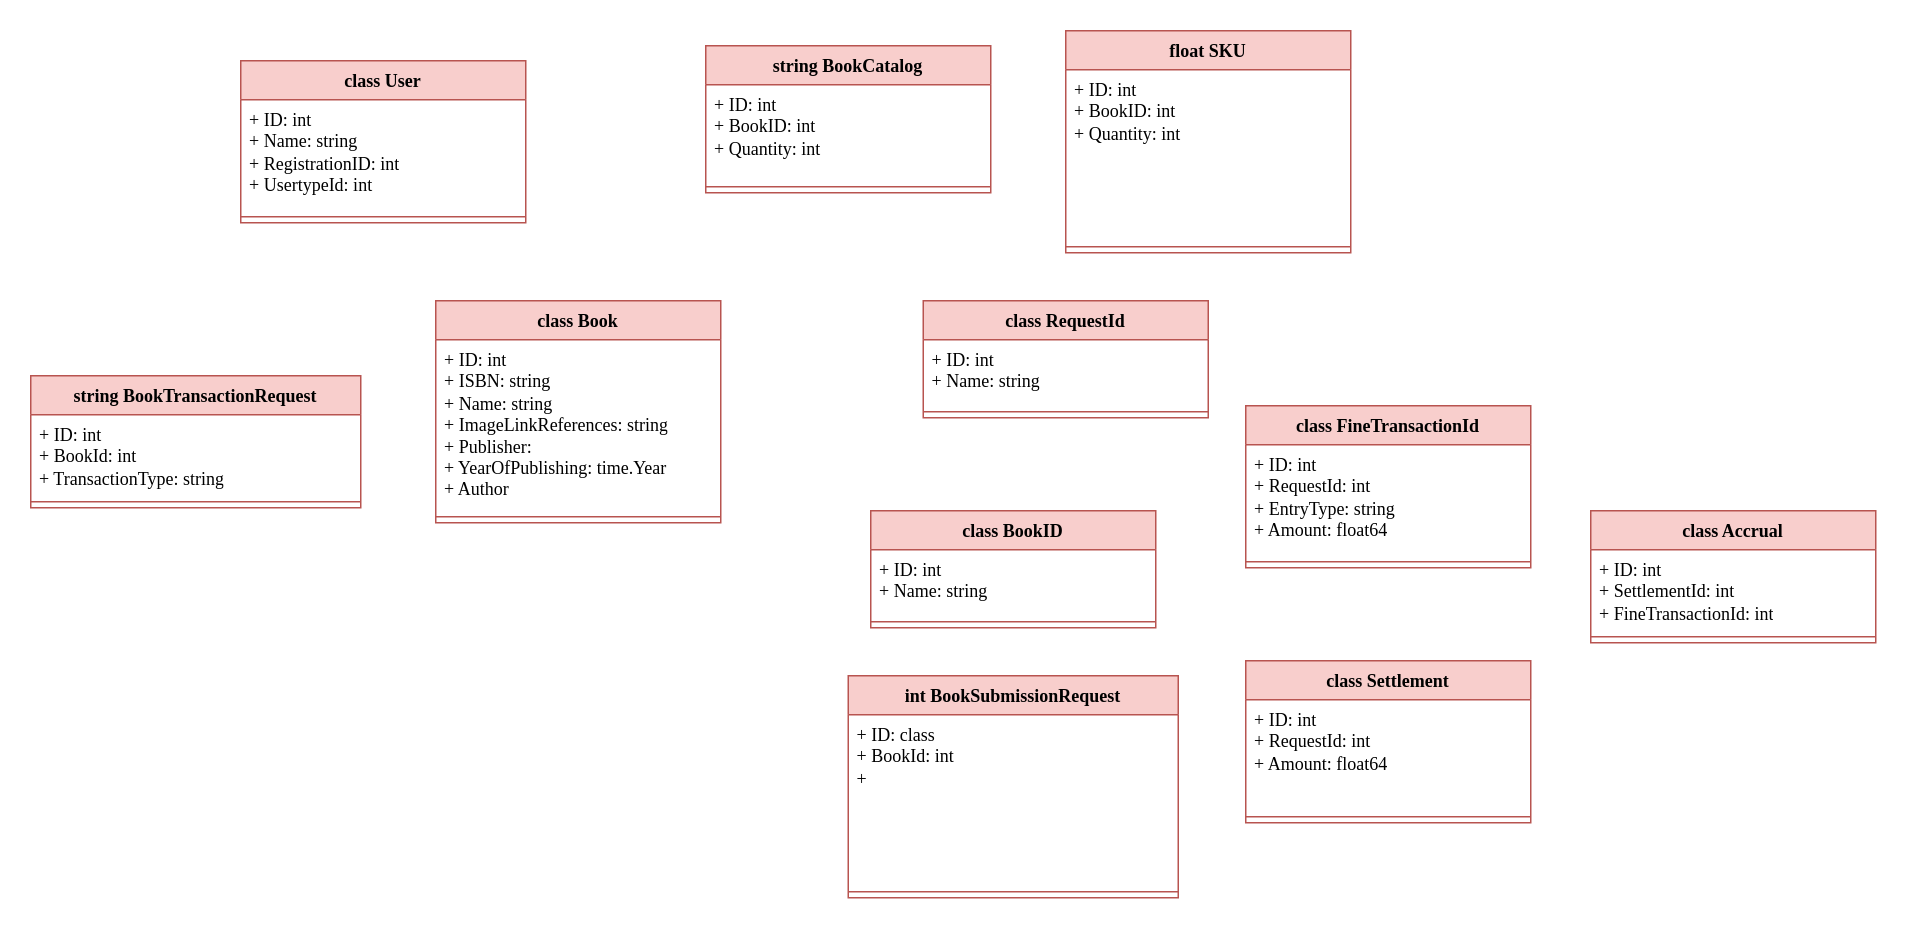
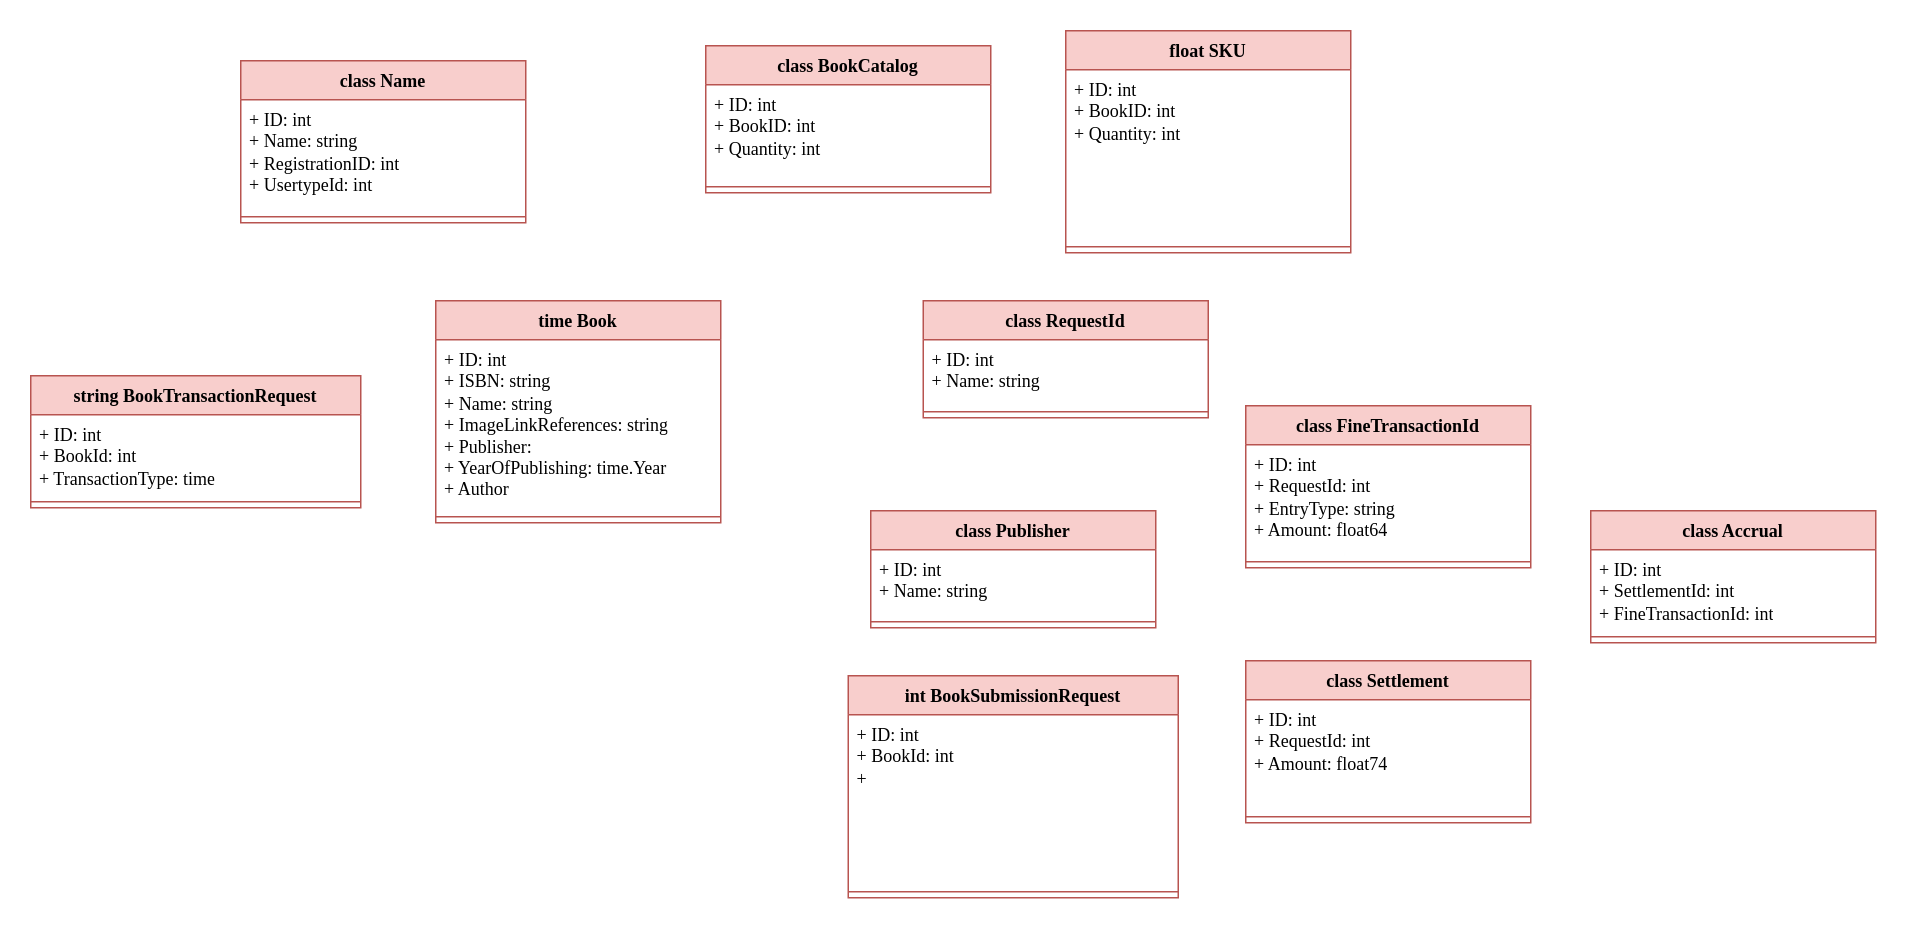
(848, 67) -> (848, 67)
(383, 82) -> (383, 82)
(578, 322) -> (578, 322)
(154, 458) -> (144, 458)
(1013, 532) -> (1013, 532)
(1331, 743) -> (1331, 743)
(913, 758) -> (913, 758)
